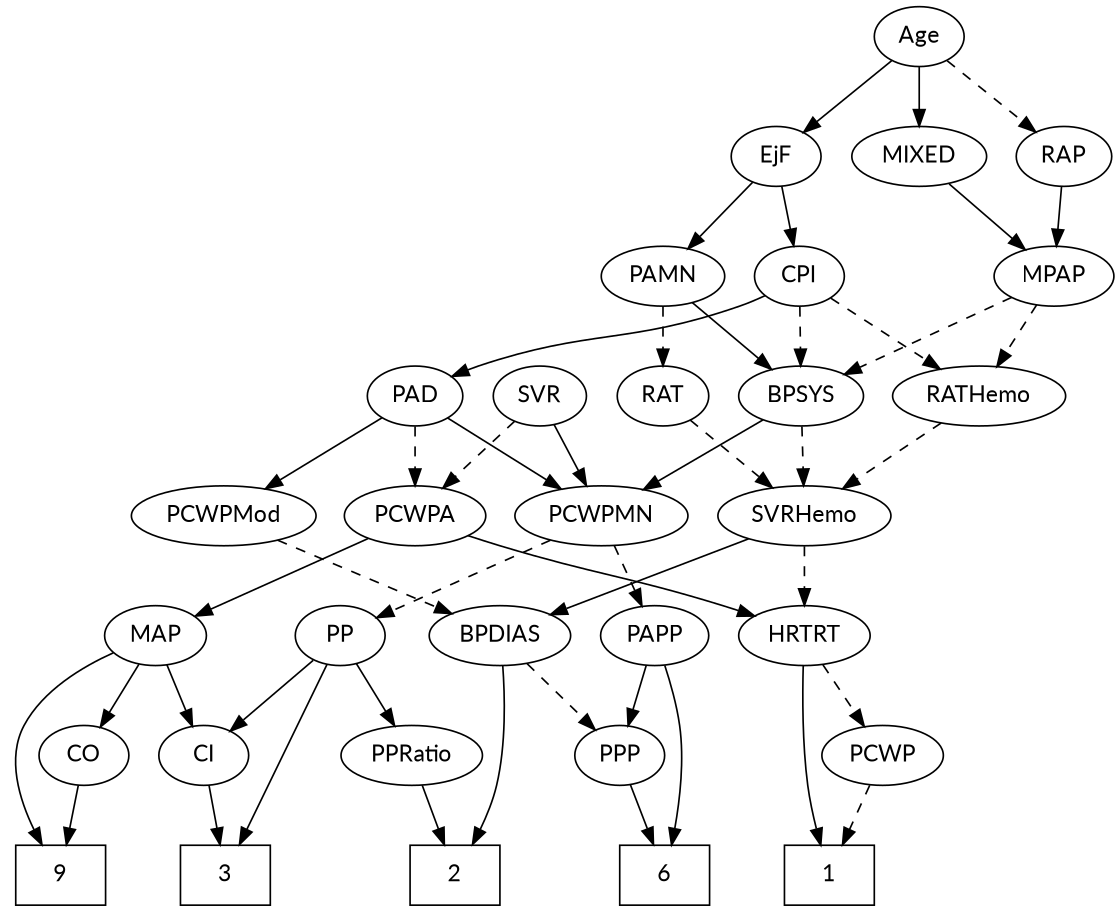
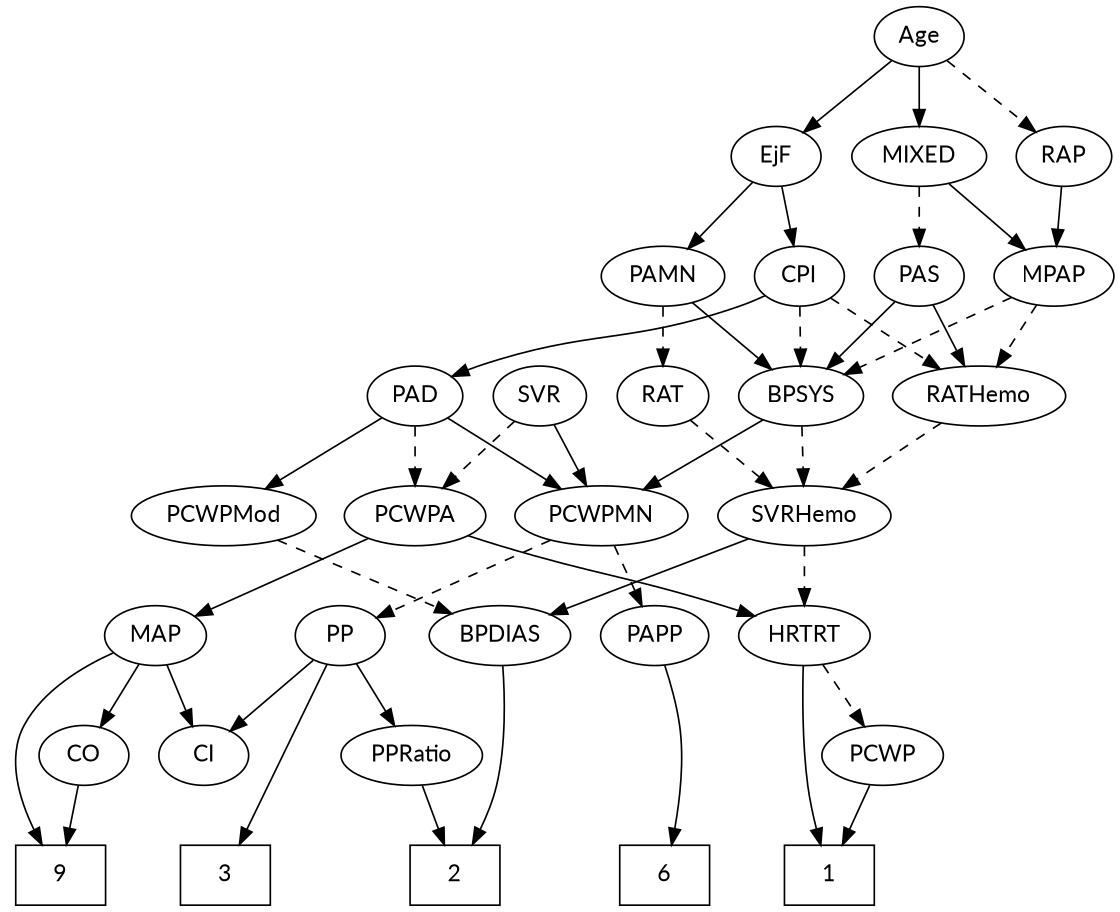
none -> (919, 276)
(620, 755) -> none
(213, 807) -> none
(860, 807) -> (860, 807)
